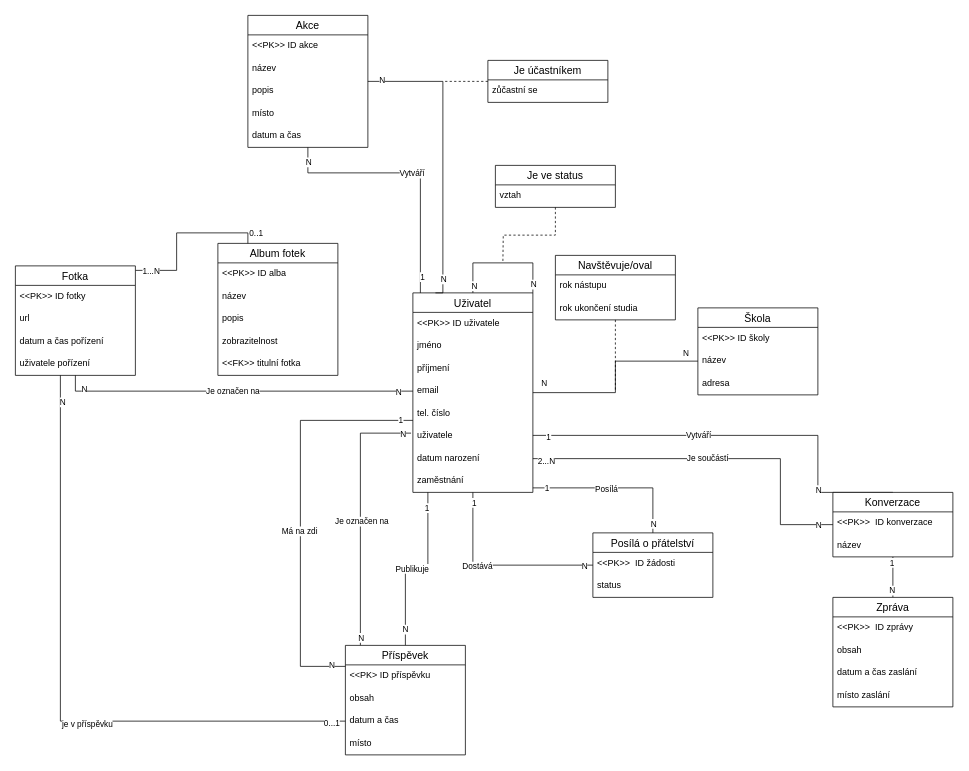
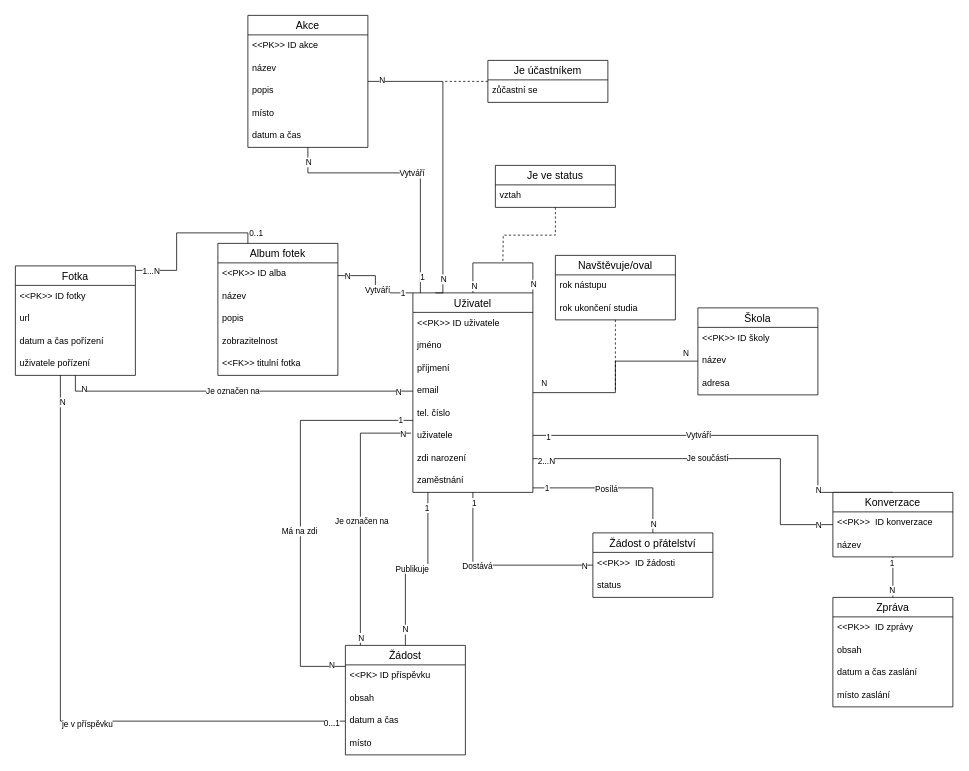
none -> (373, 276)
(451, 458) -> (445, 458)
(653, 543) -> (653, 543)
(405, 656) -> (405, 656)
